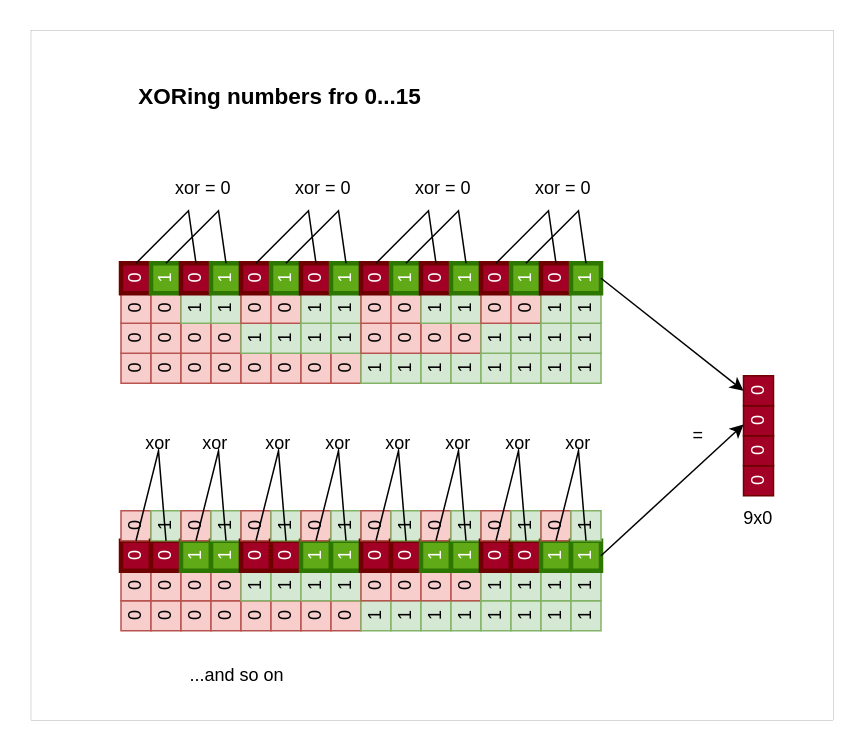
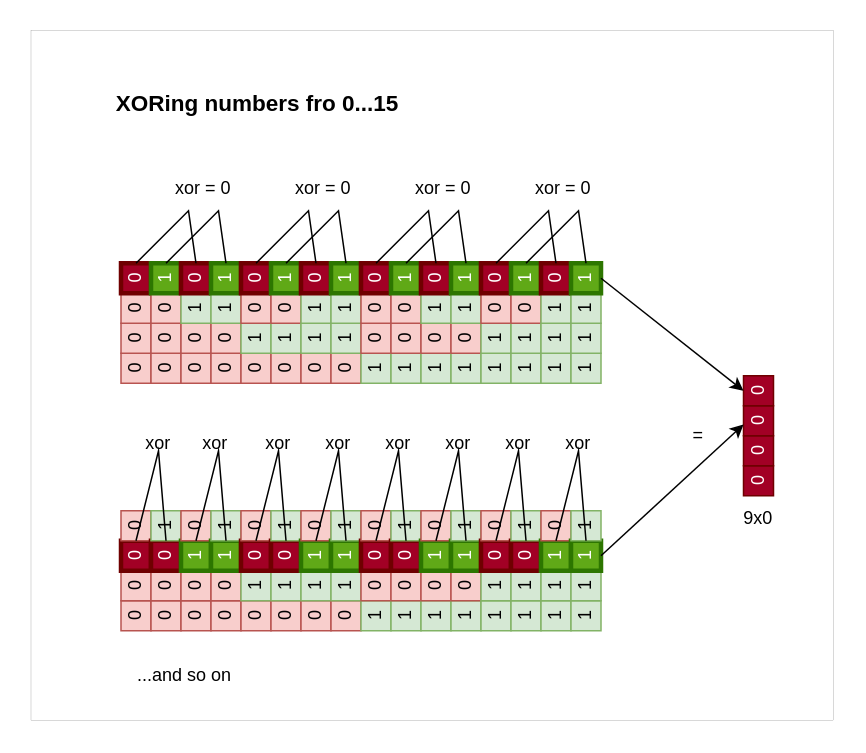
(293, 95) -> (271, 102)
(237, 676) -> (185, 676)
